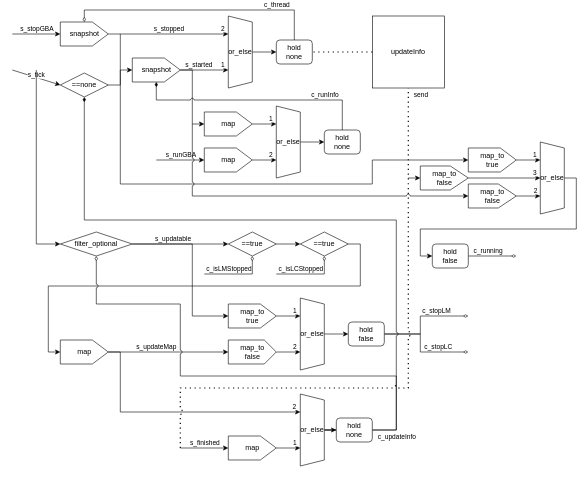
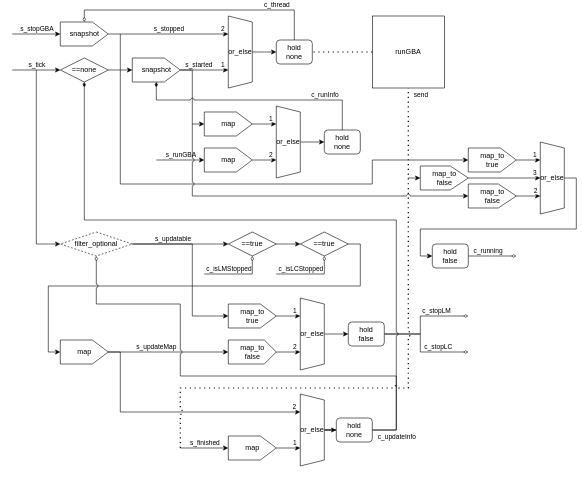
(408, 52) -> (408, 52)
(84, 85) -> (84, 70)
(96, 244) -> (96, 244)
